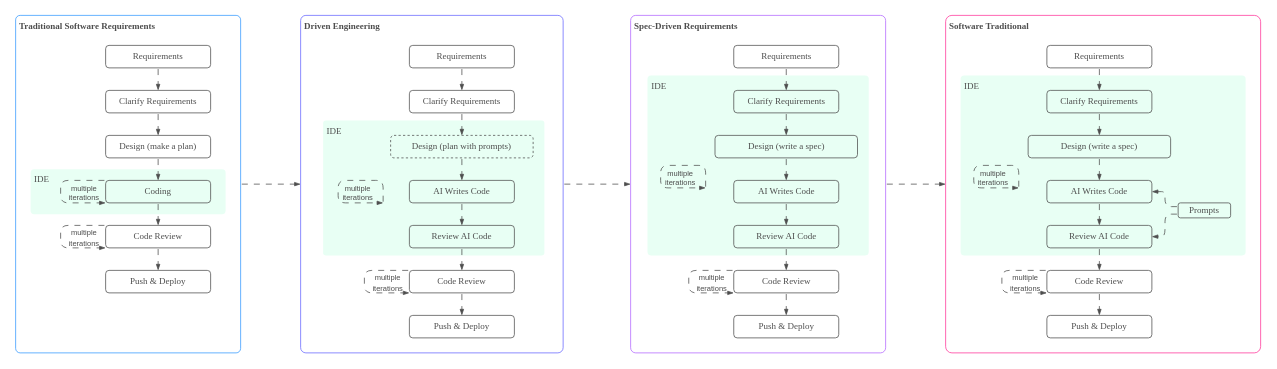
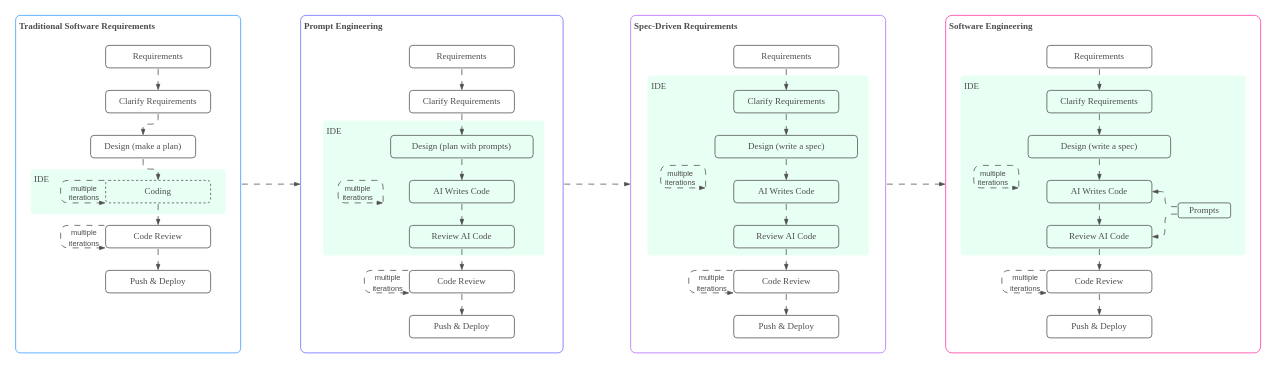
(343, 26) -> (344, 26)
(993, 26) -> (994, 26)
(158, 147) -> (143, 147)
(462, 147) -> (462, 147)
(158, 192) -> (158, 192)
